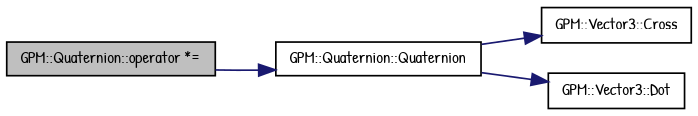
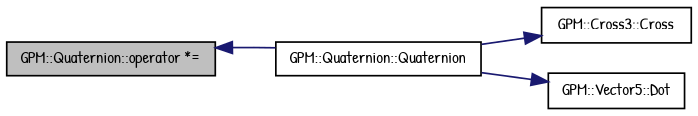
(616, 25) -> (616, 25)
(237, 70) -> (254, 48)
(616, 91) -> (616, 91)
